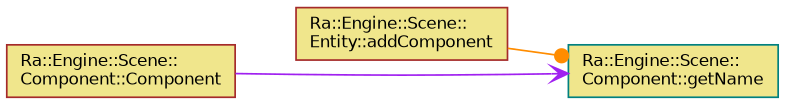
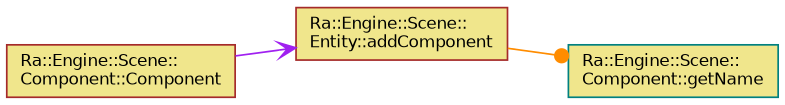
(393, 75) -> (257, 53)
